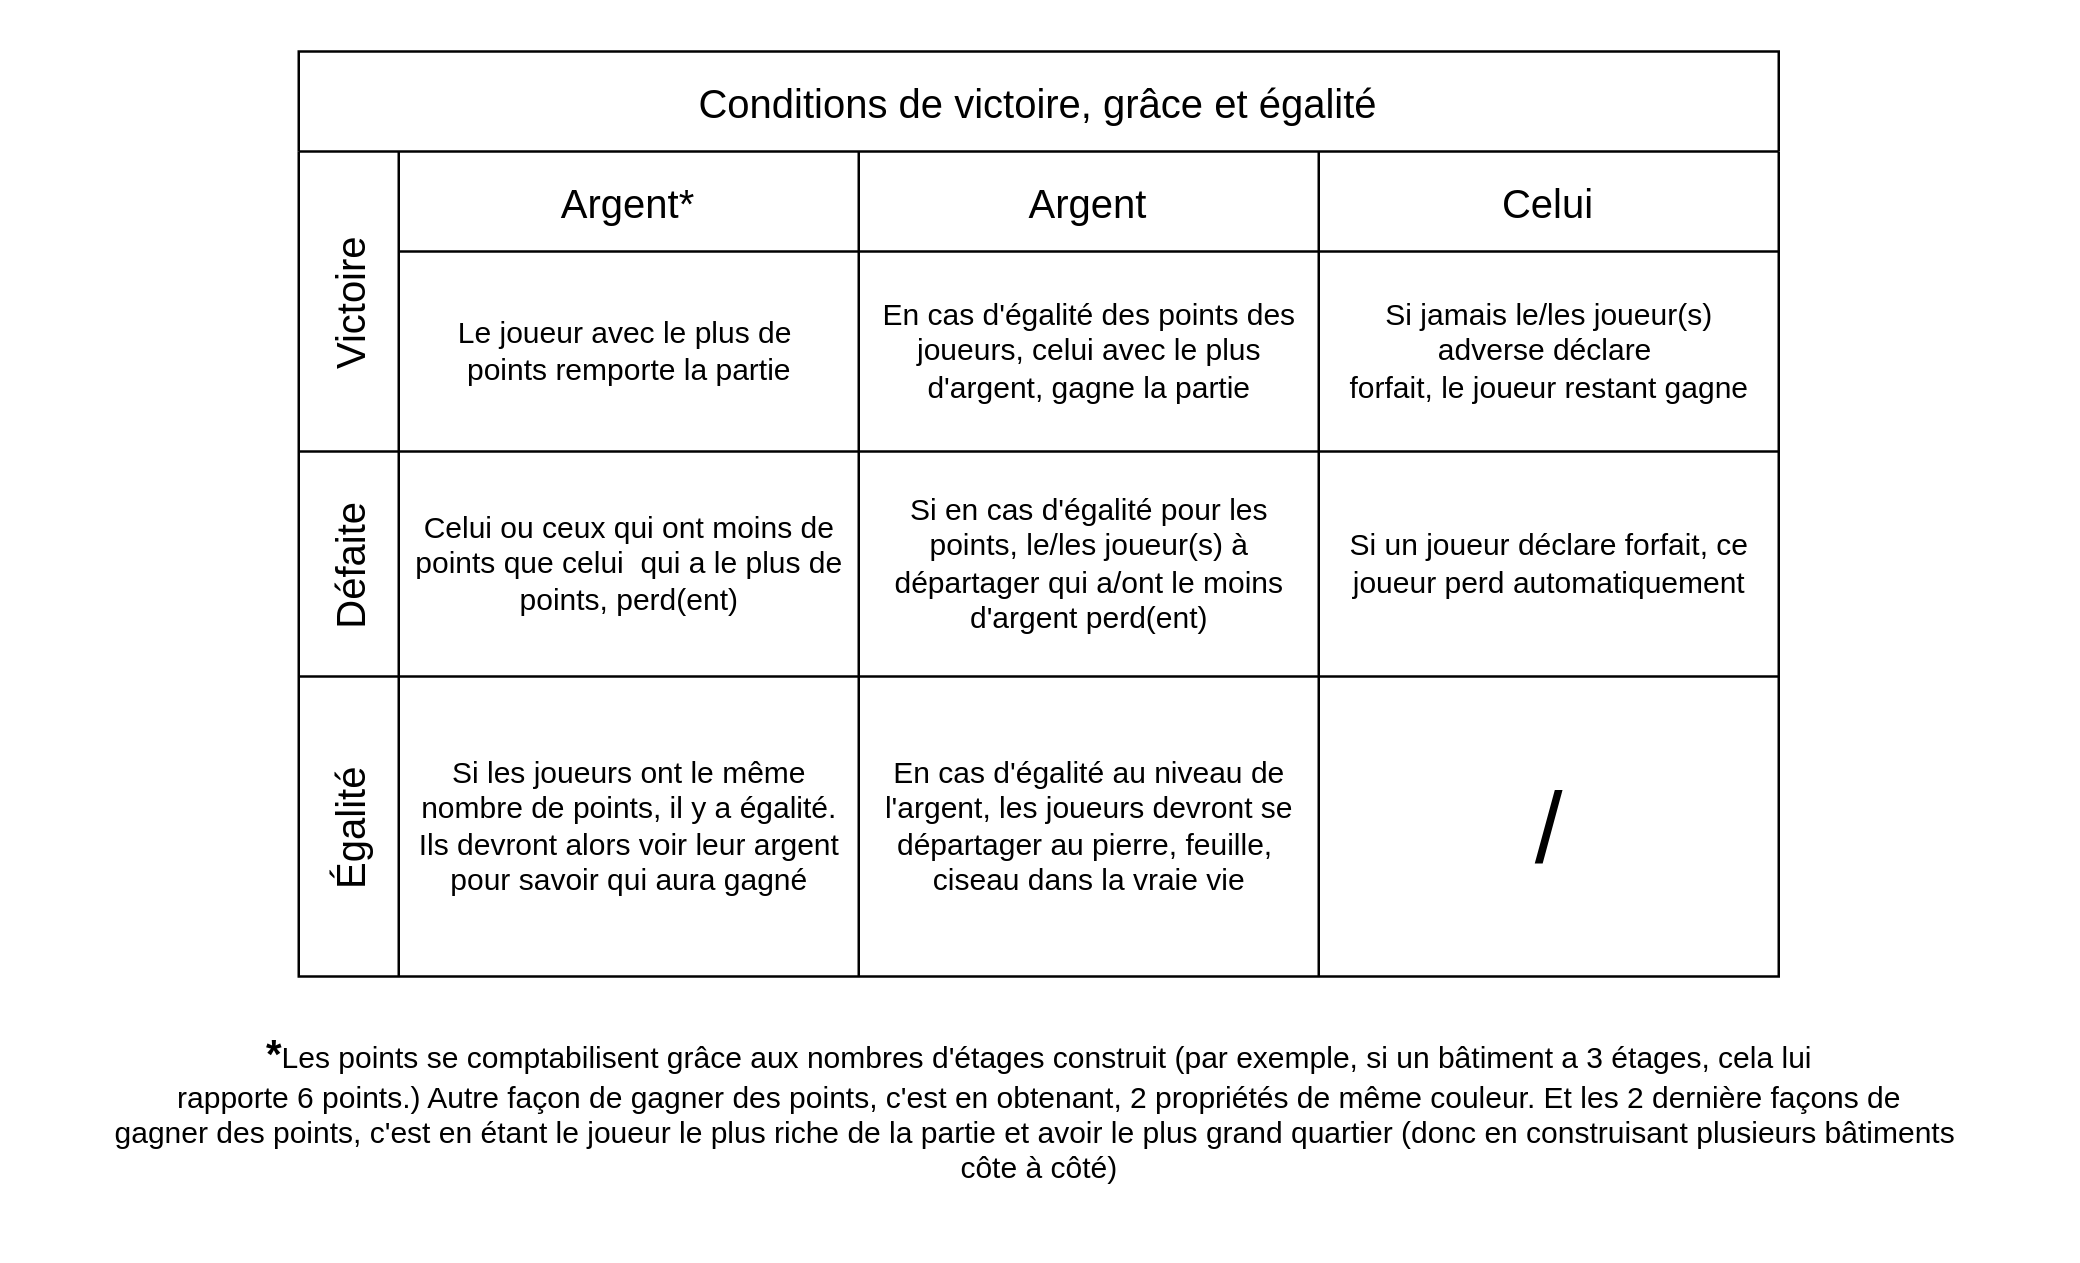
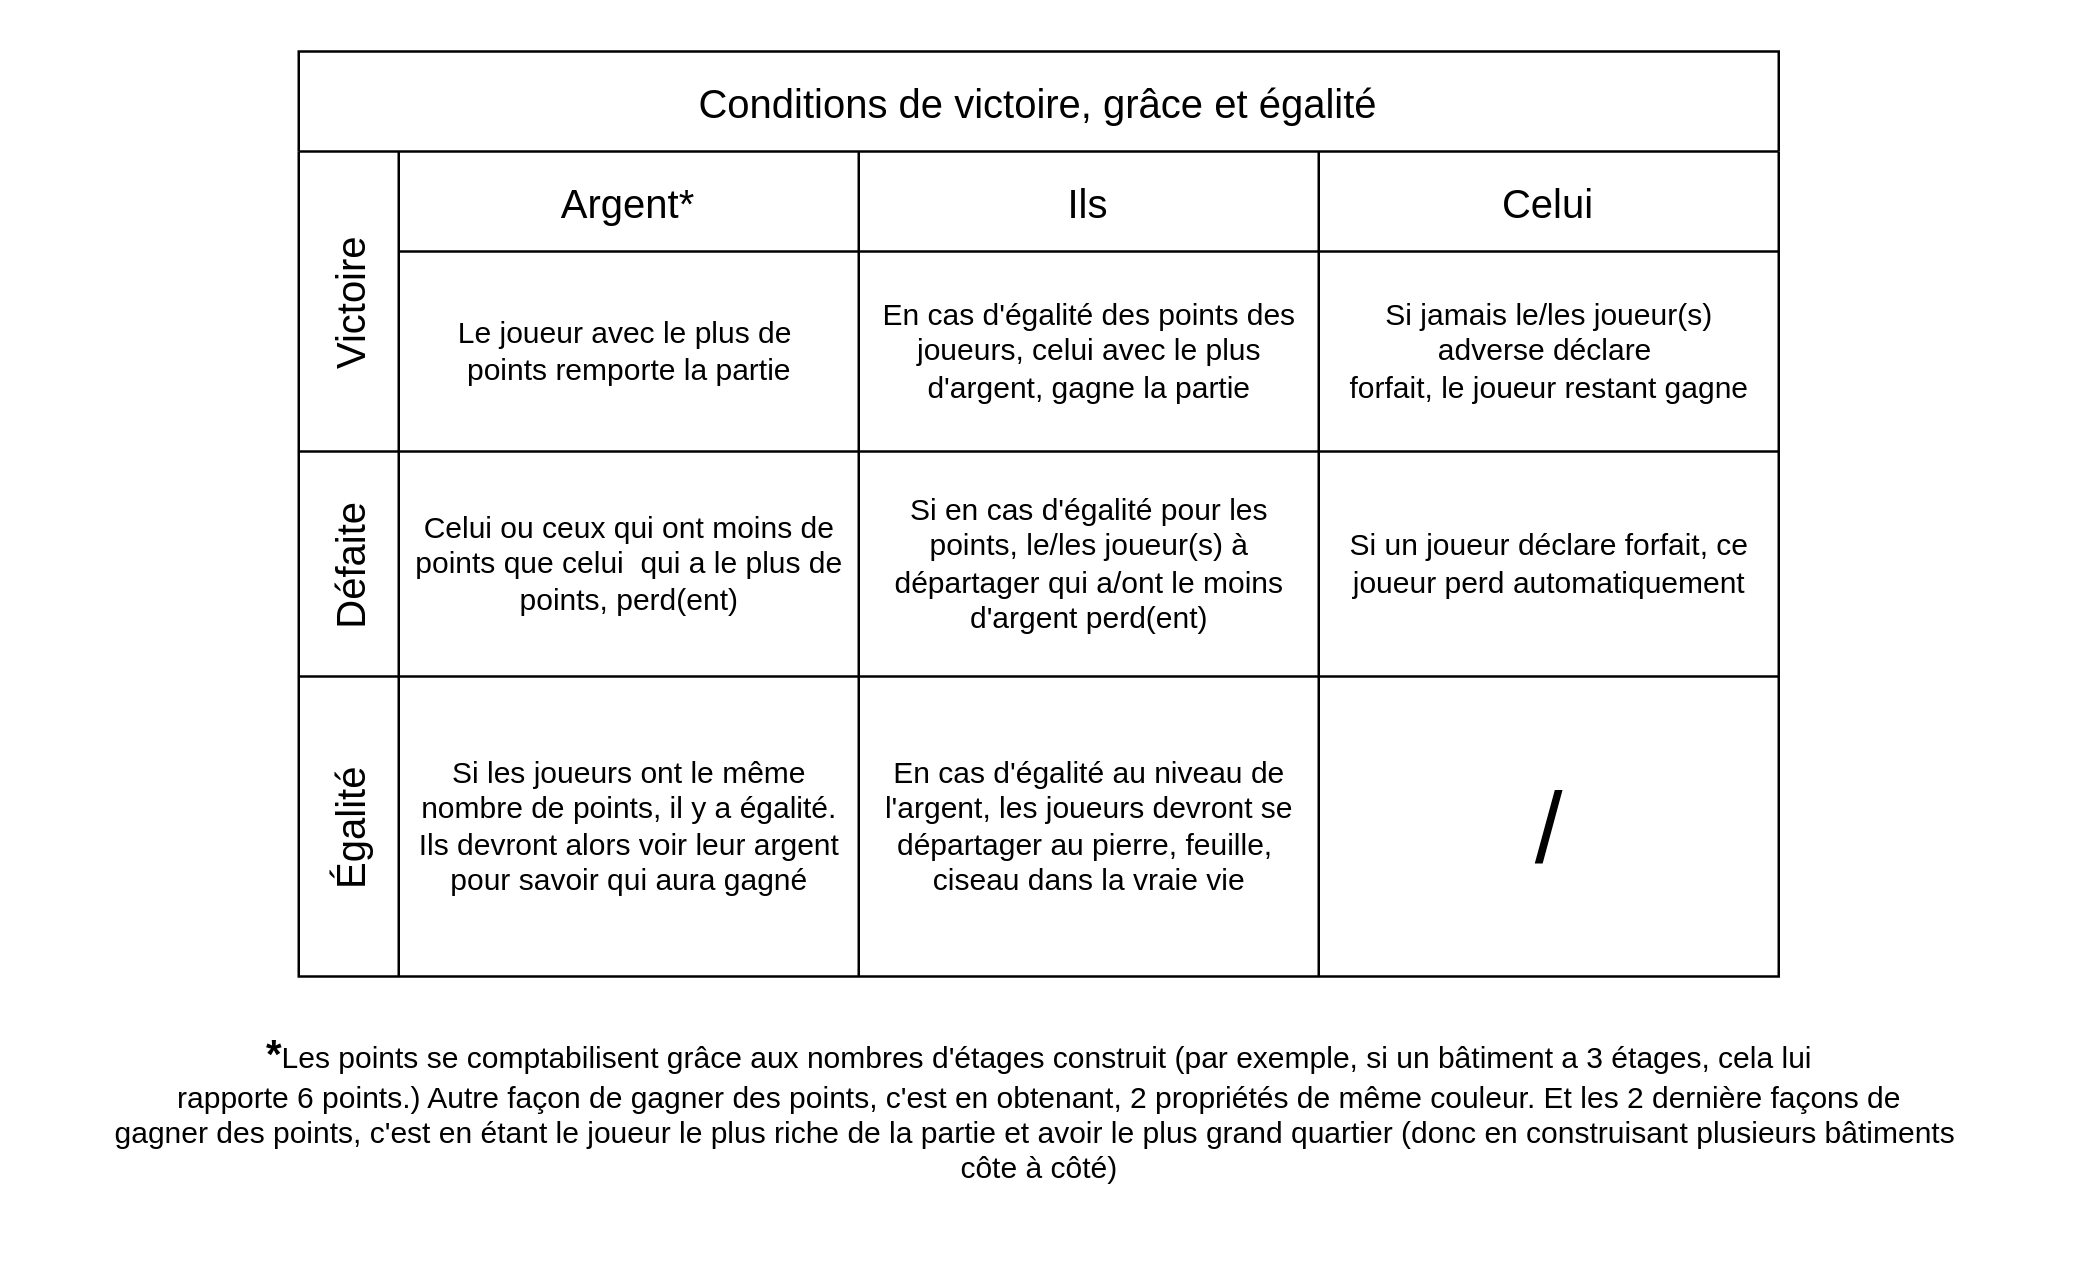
(1088, 204) -> (1088, 204)
